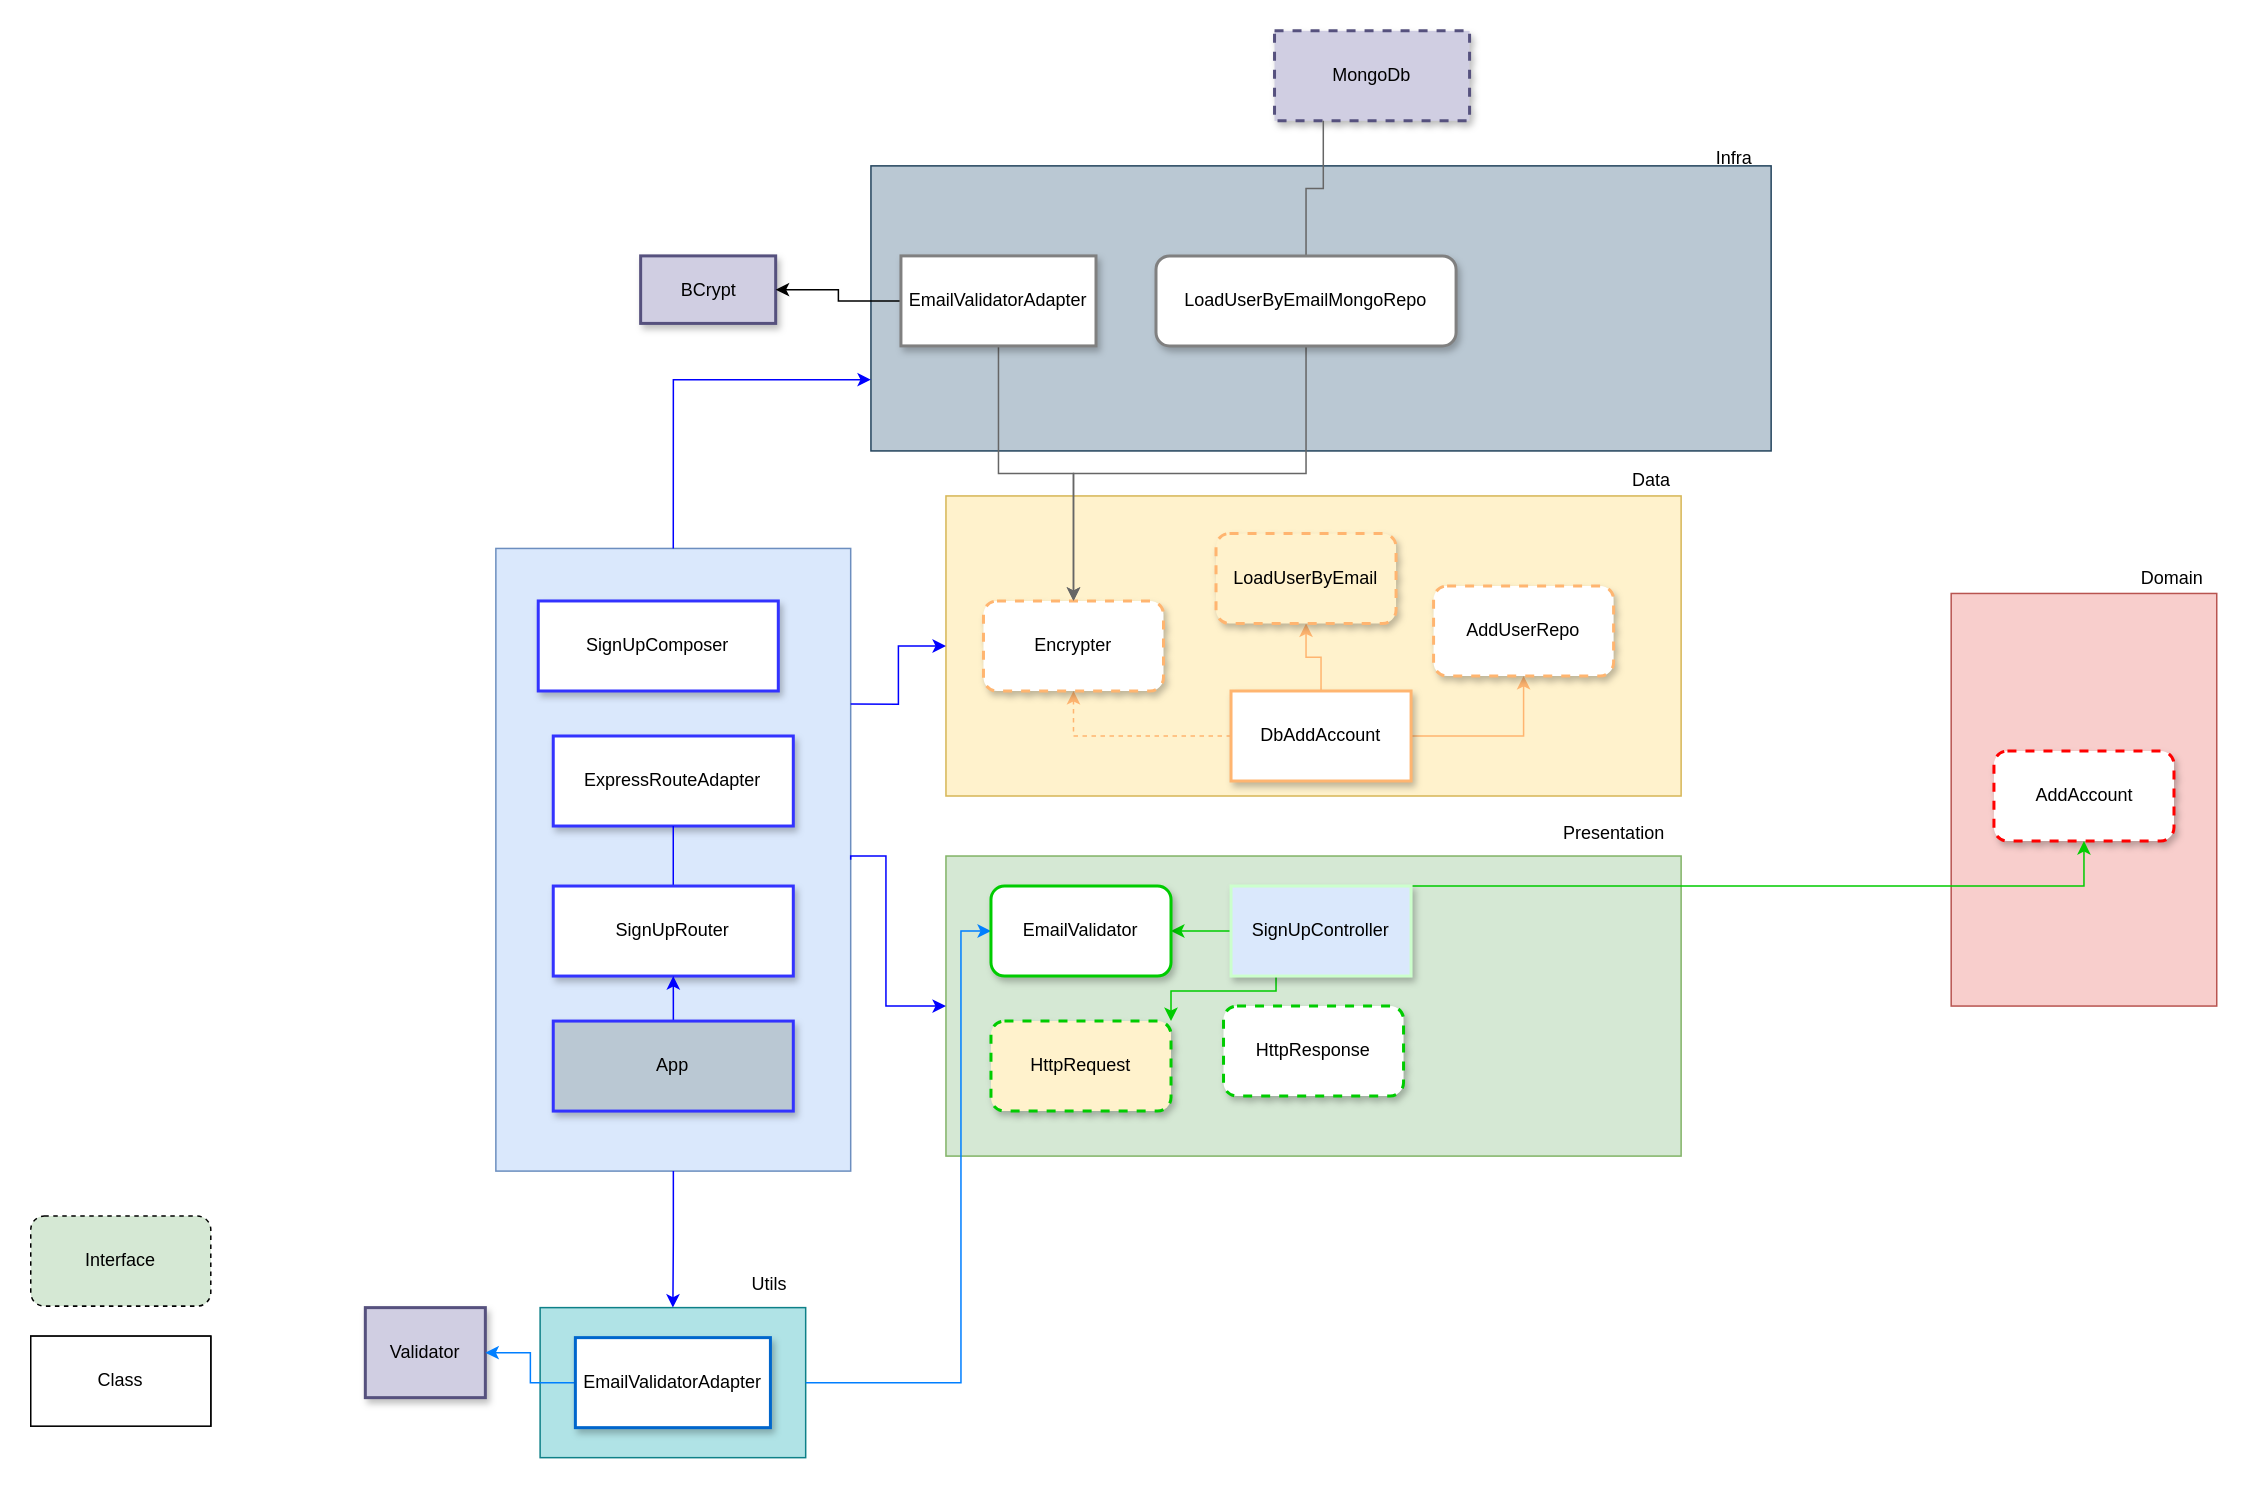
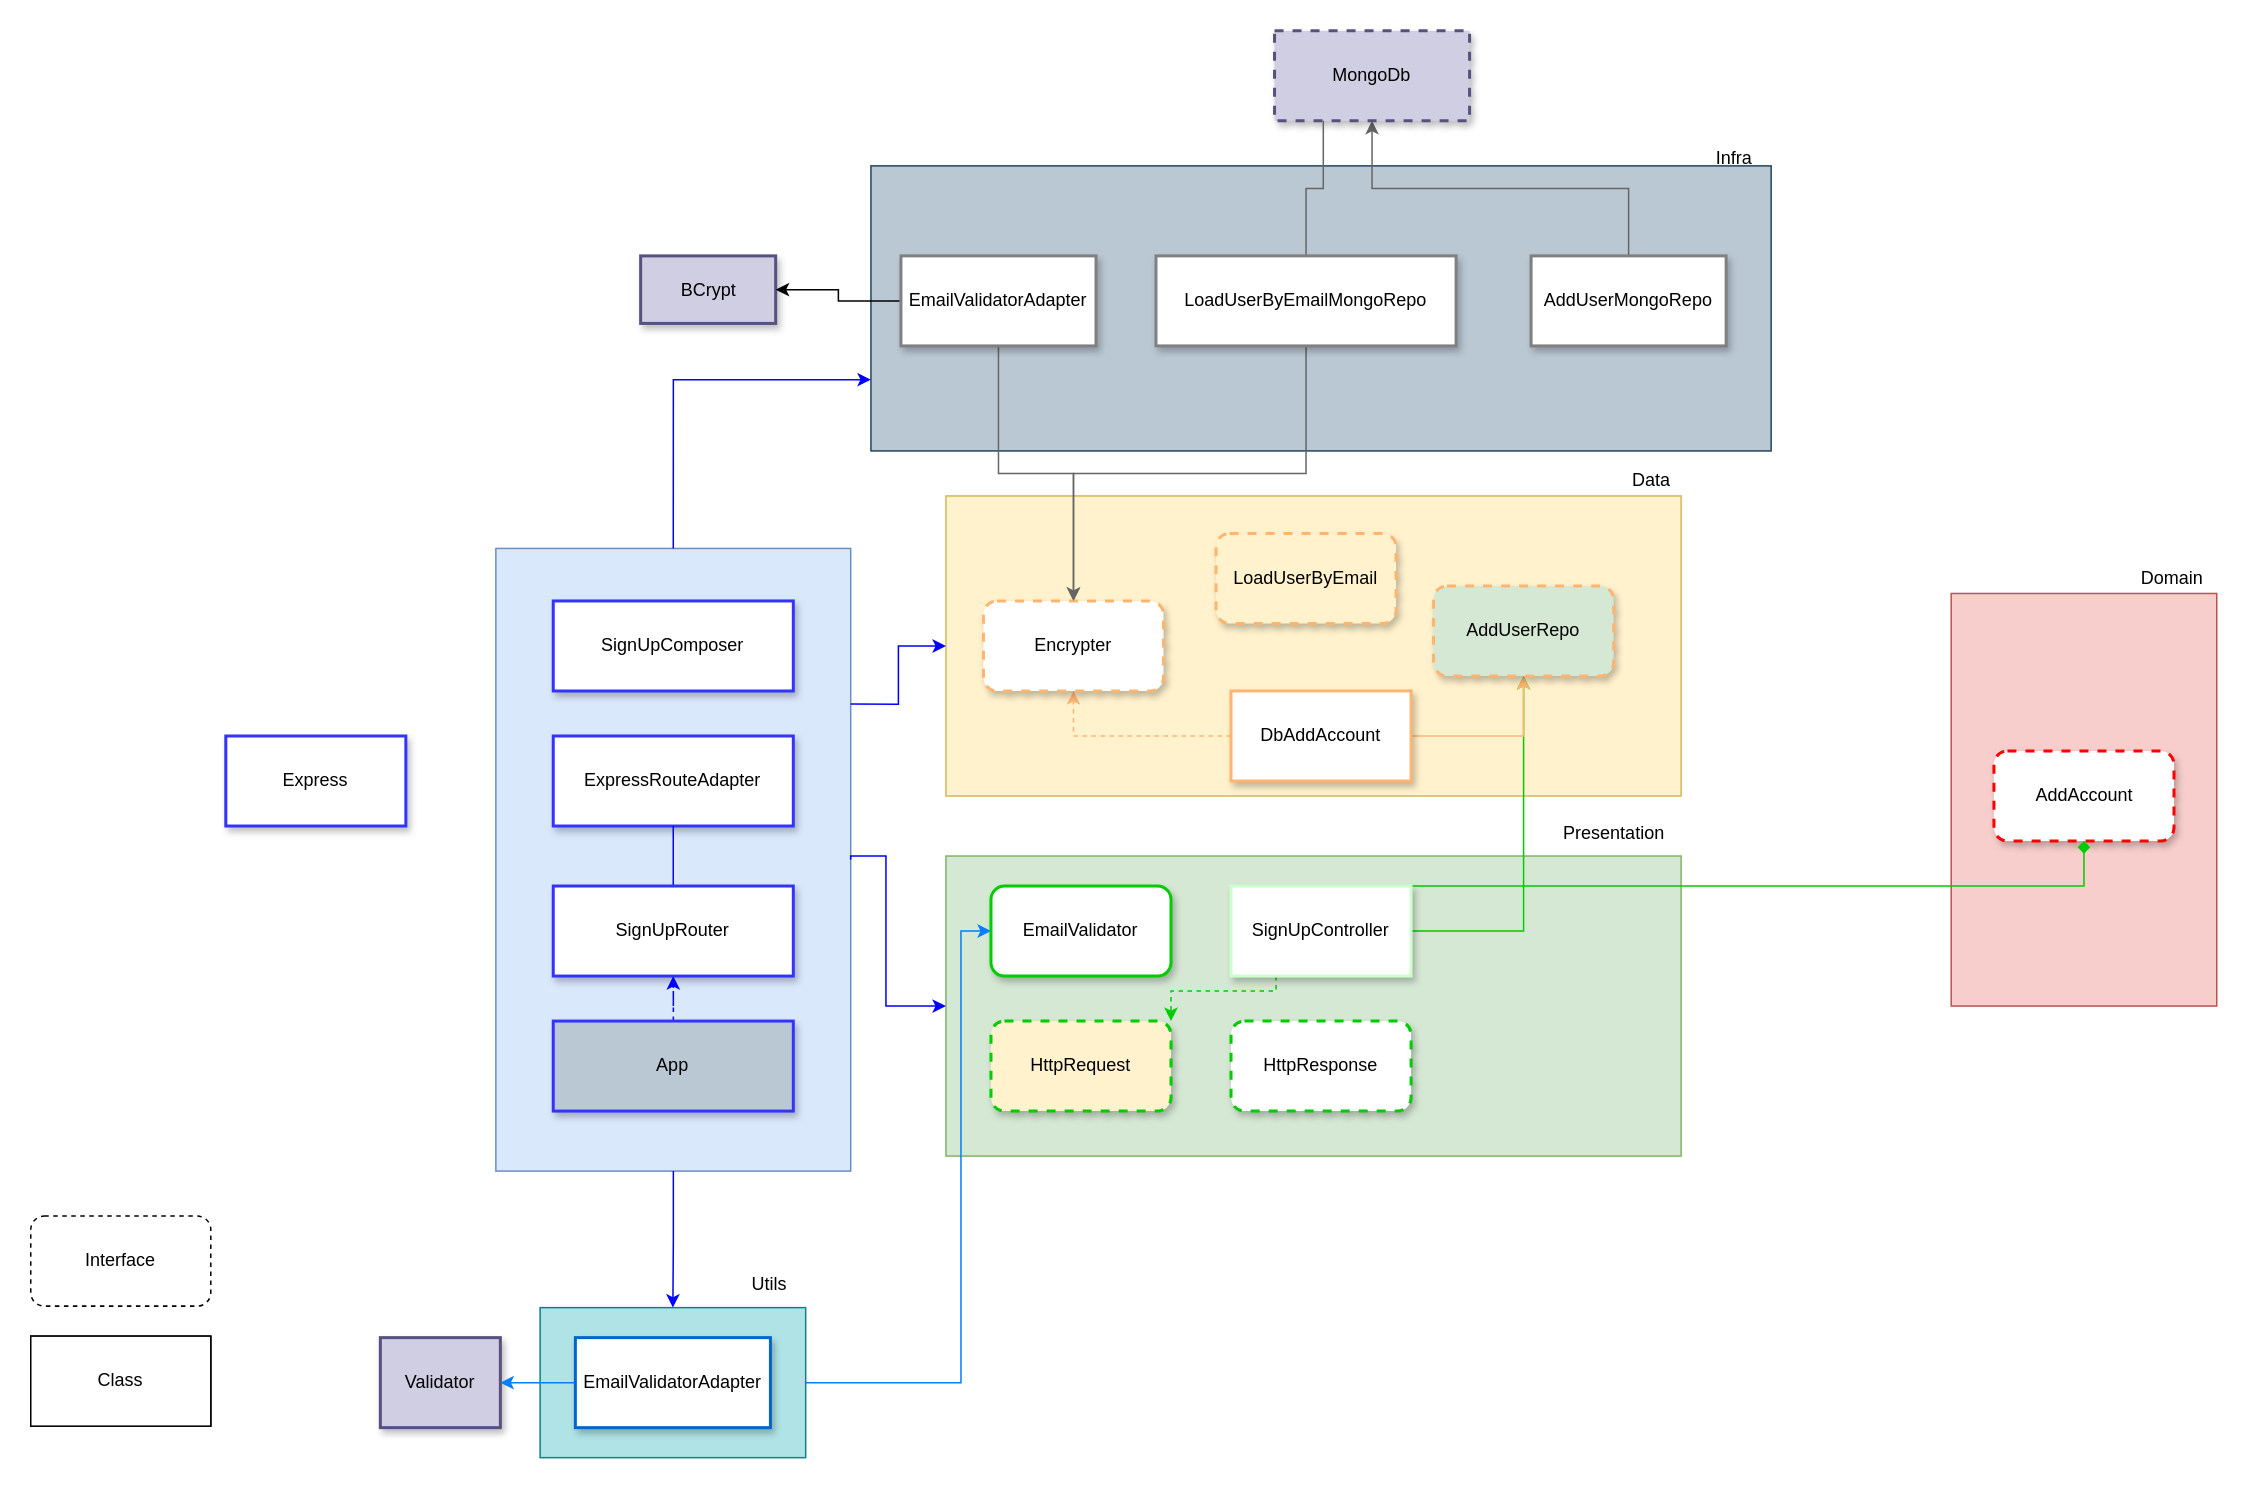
none -> (1505, 188)
(1306, 301) -> (1306, 301)
none -> (1628, 301)
(1523, 631) -> (1523, 631)
(658, 646) -> (673, 646)
(1318, 657) -> none
none -> (316, 781)
(2084, 852) -> (2084, 853)
(1206, 931) -> (1523, 891)
(1321, 931) -> (1321, 931)
(1222, 991) -> (1222, 991)
(673, 1011) -> (673, 1011)
(1313, 1051) -> (1321, 1066)
(121, 1261) -> (121, 1261)
(425, 1352) -> (440, 1382)
